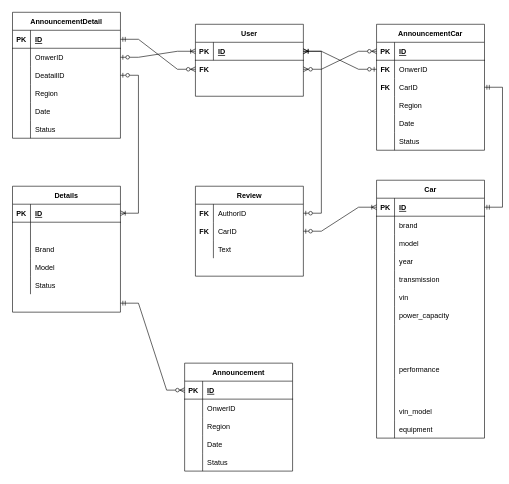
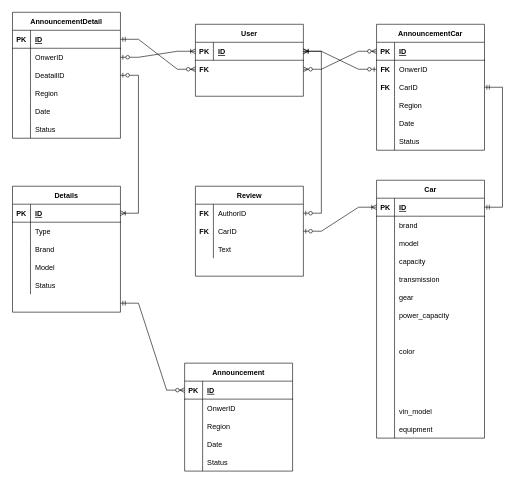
none -> (75, 231)
(407, 262) -> (414, 262)
(404, 298) -> (407, 298)
none -> (440, 351)
(440, 369) -> none
